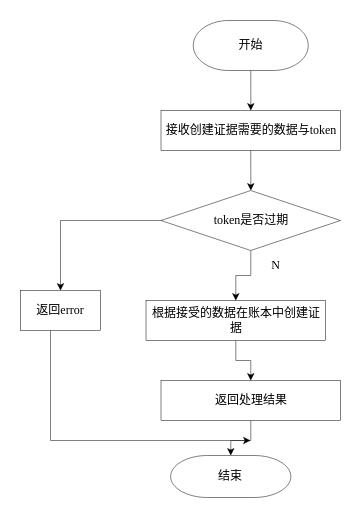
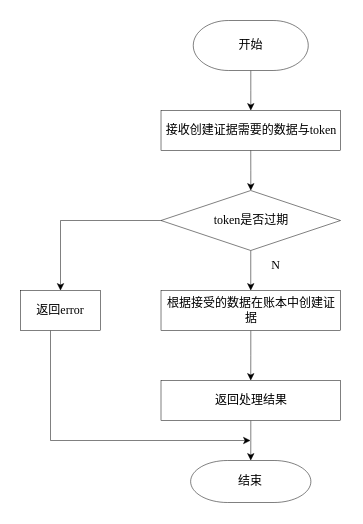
(236, 321) -> (251, 311)
(231, 477) -> (251, 482)
